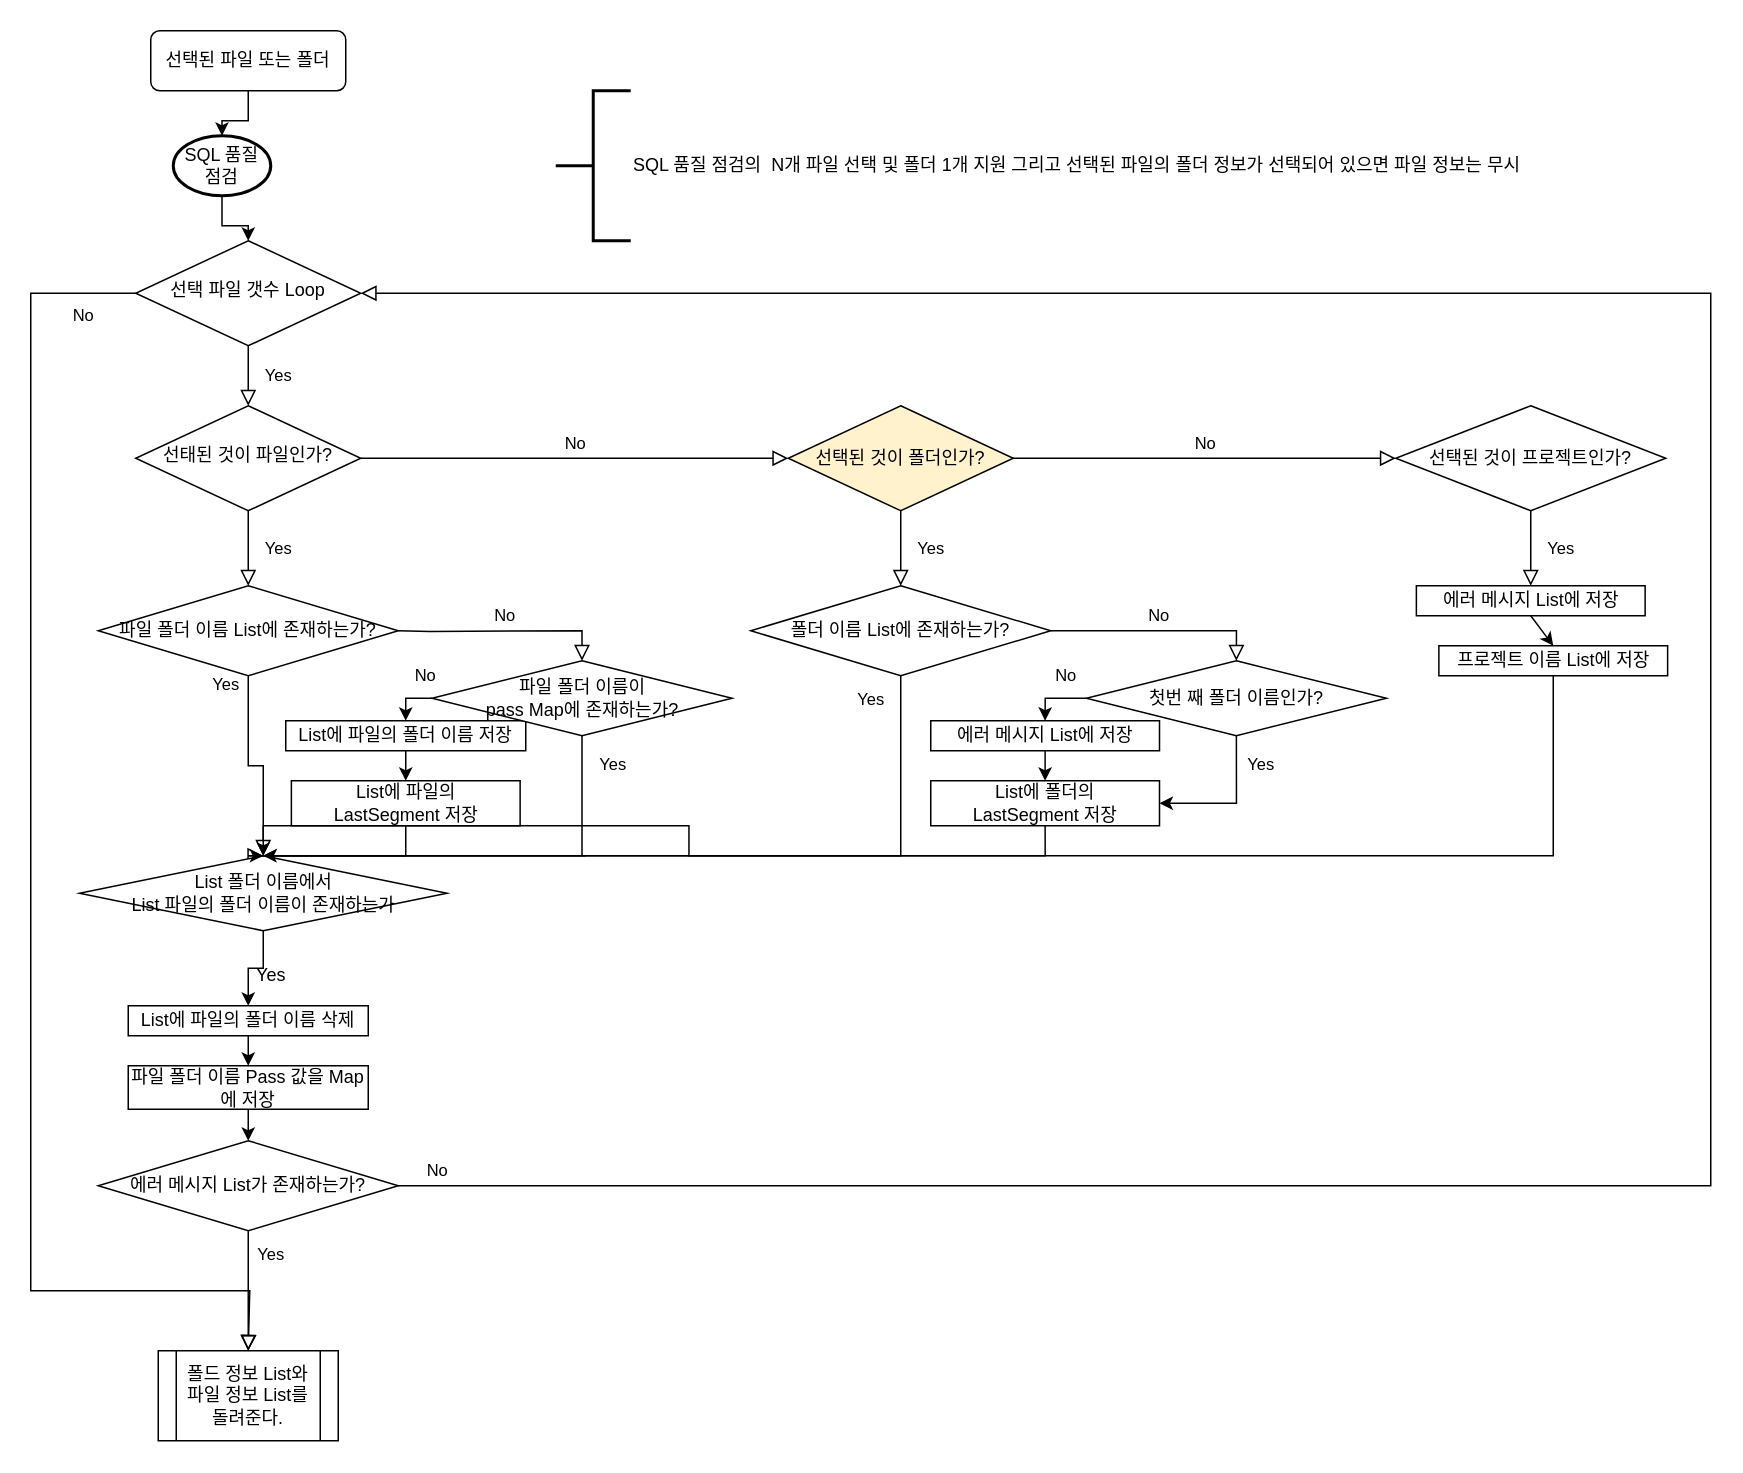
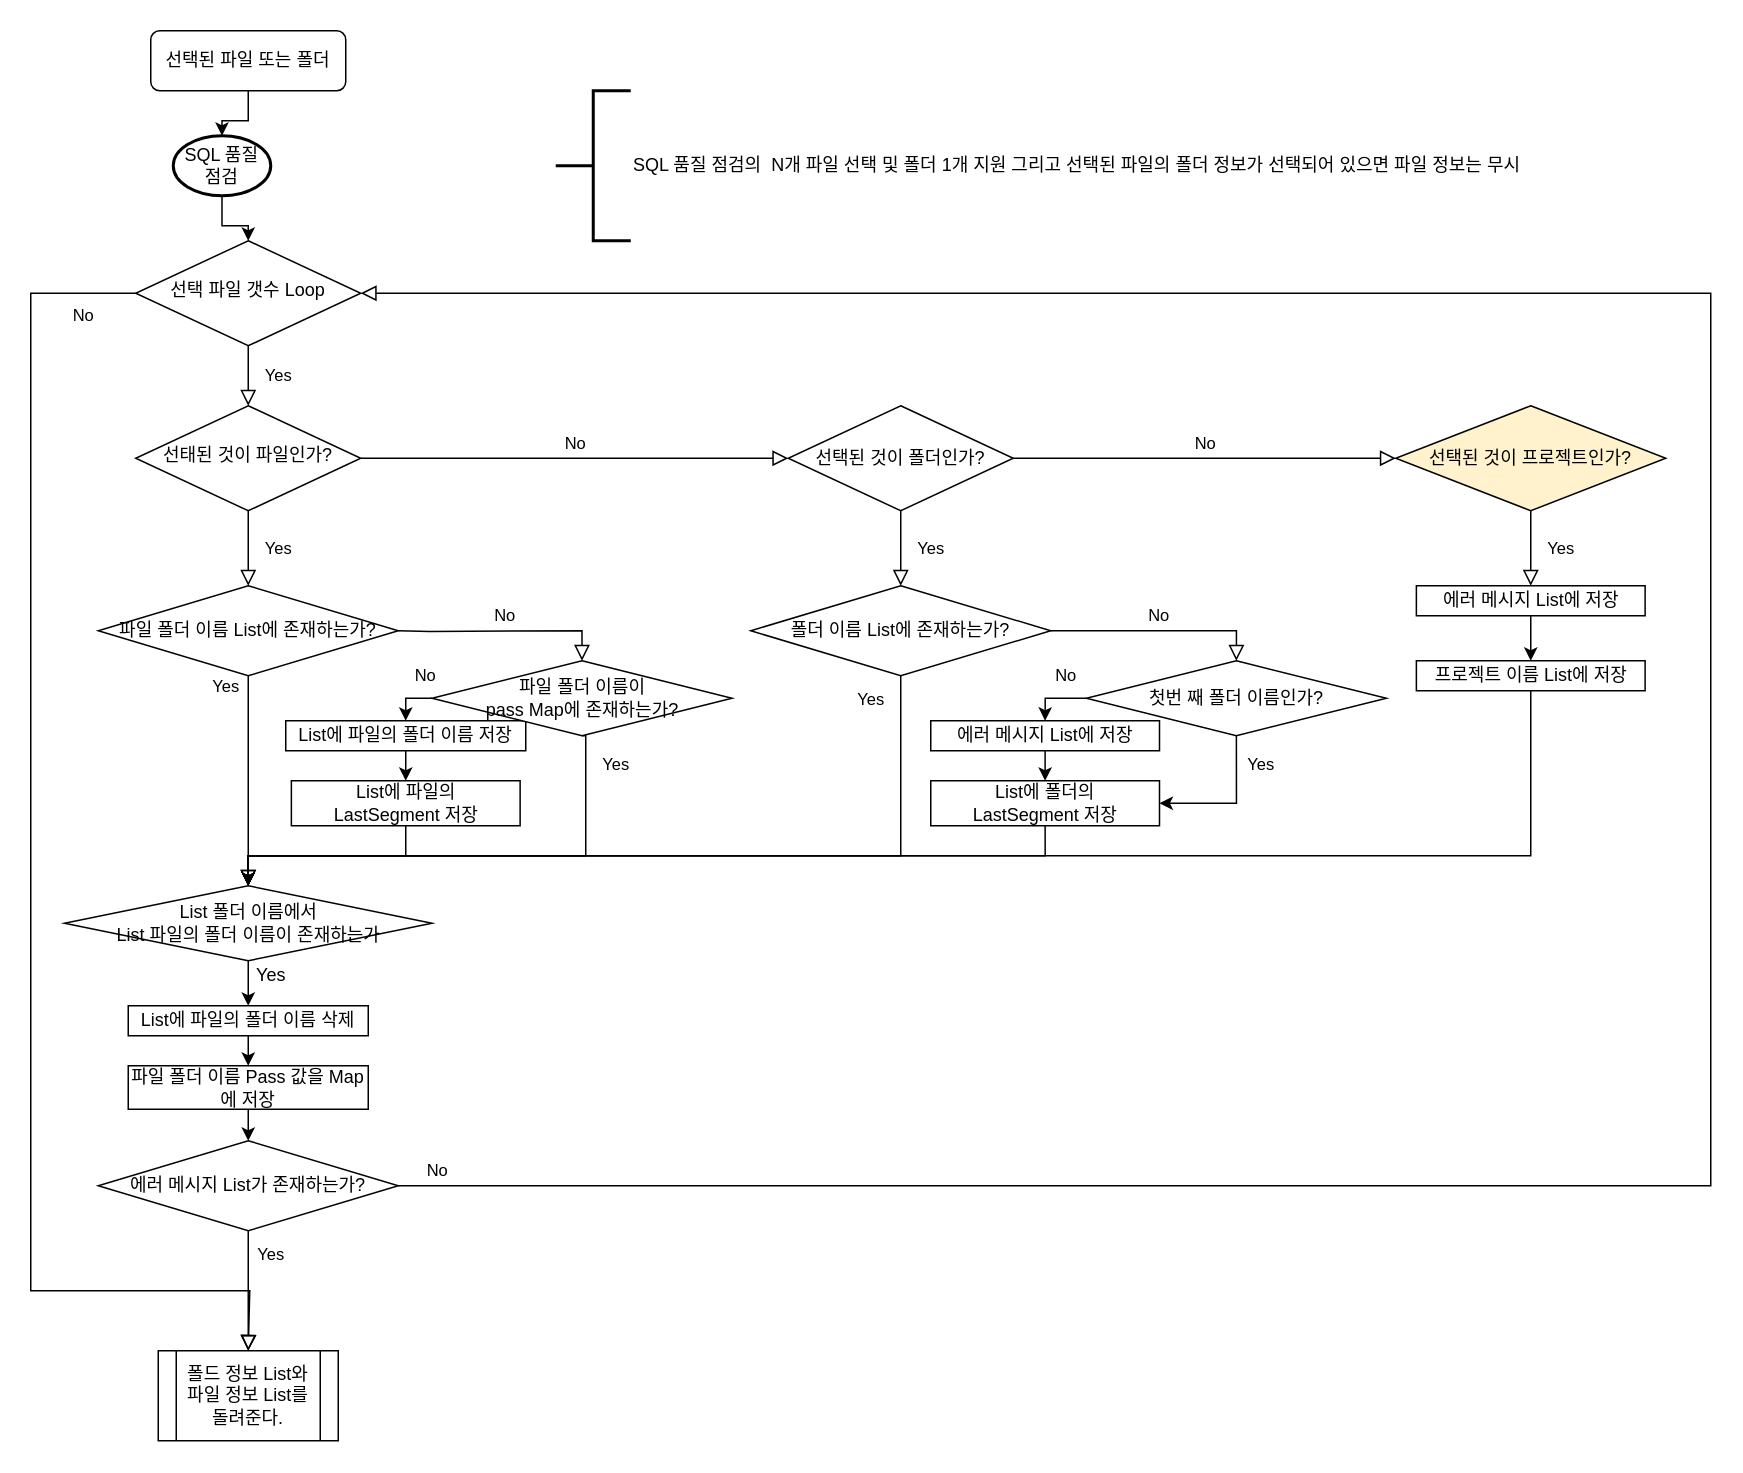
(901, 458) -> (901, 458)
(1531, 458) -> (1531, 458)
(1553, 661) -> (1531, 676)
(263, 893) -> (248, 923)
